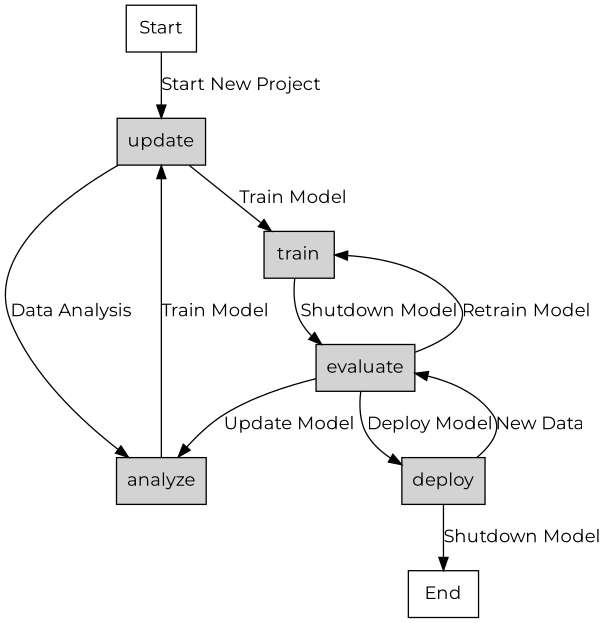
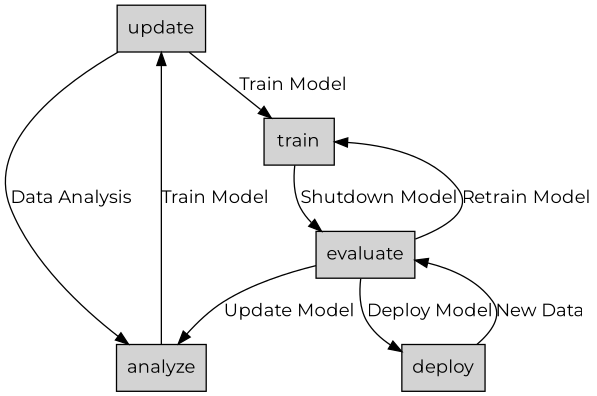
(161, 29) -> none
(443, 594) -> none
